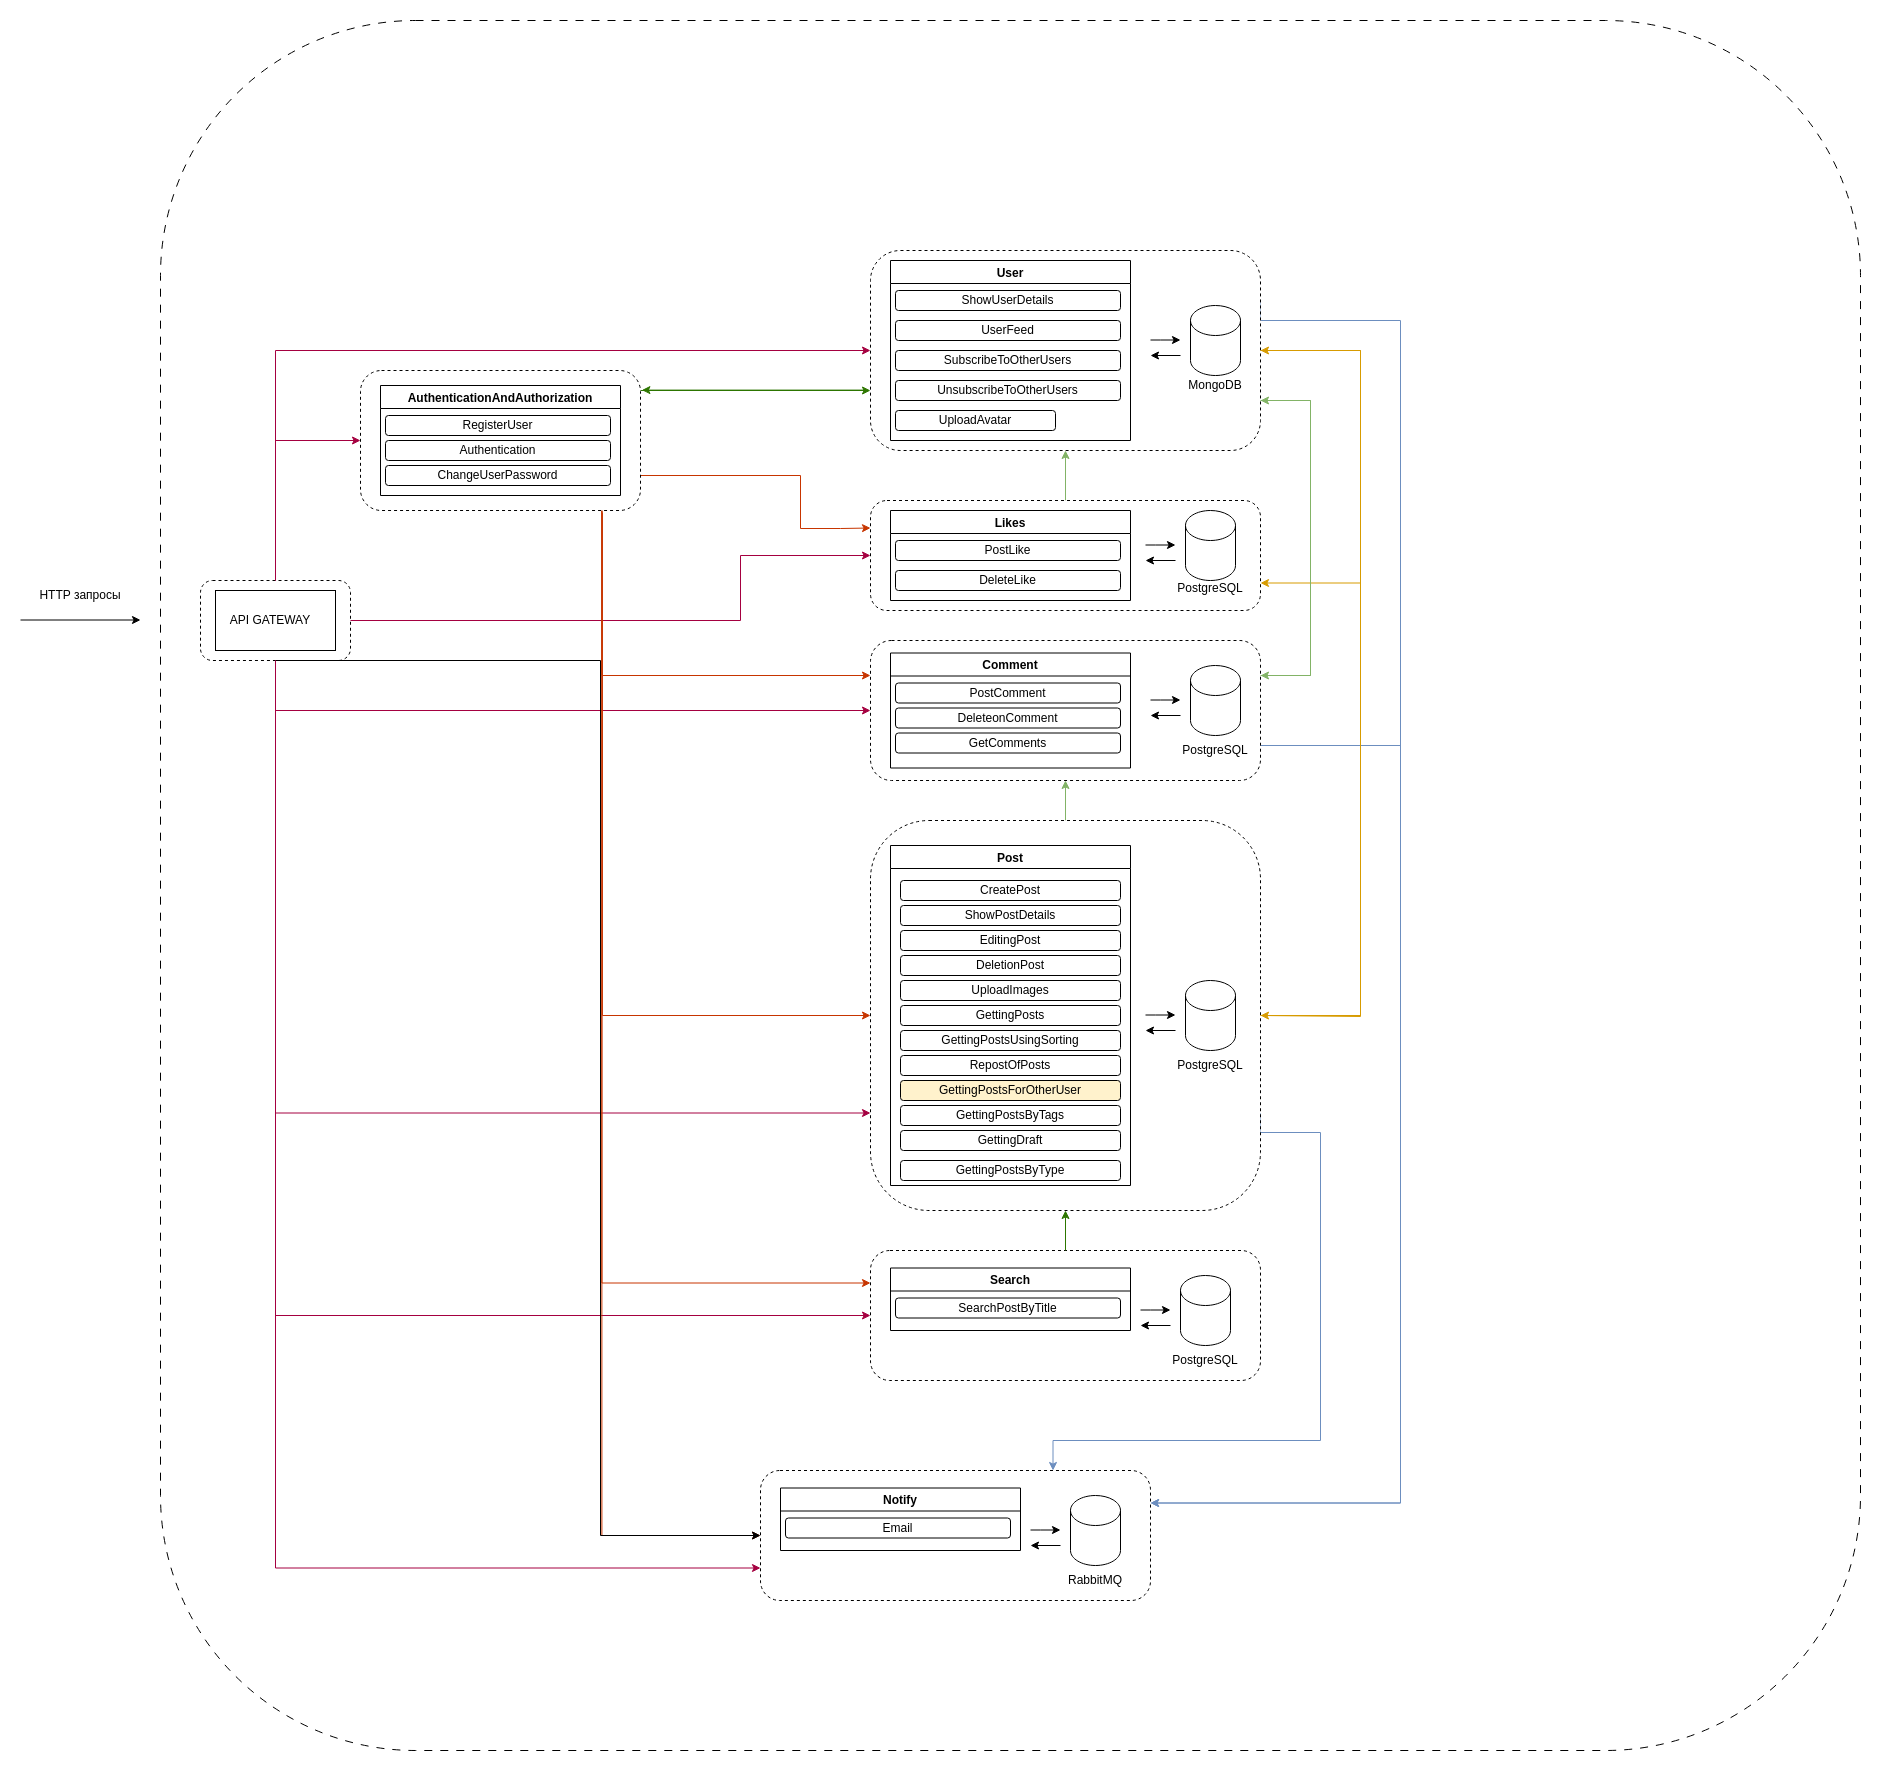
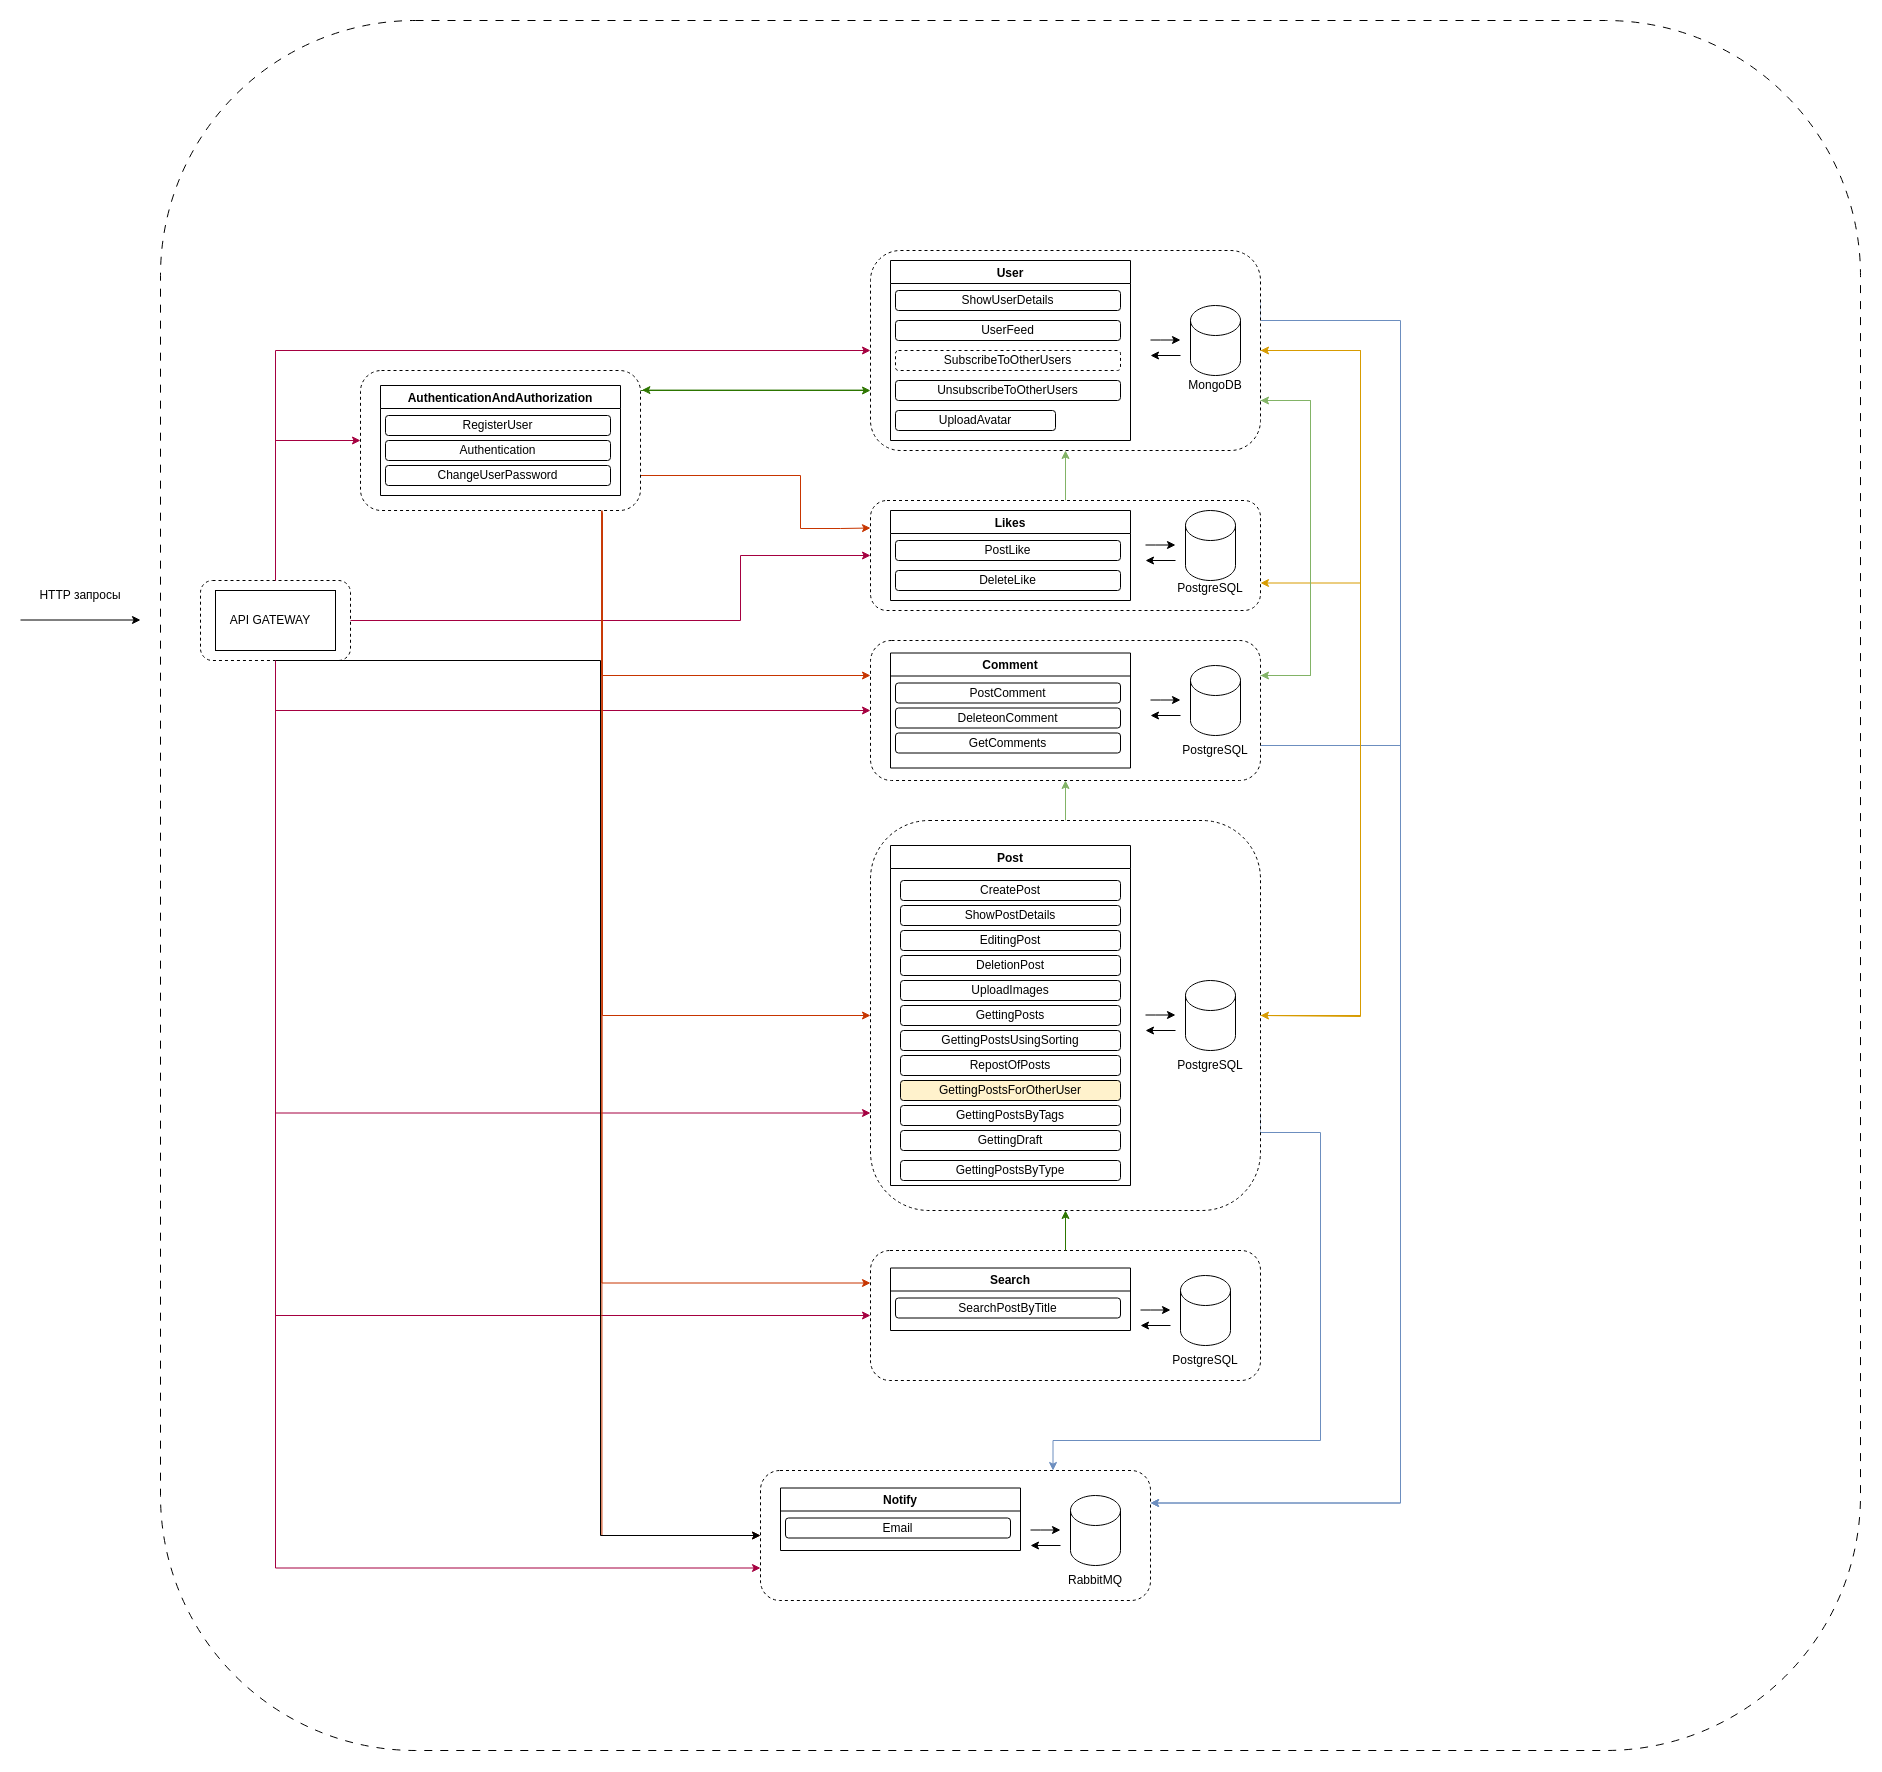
(1008, 361) -> (1008, 361)
